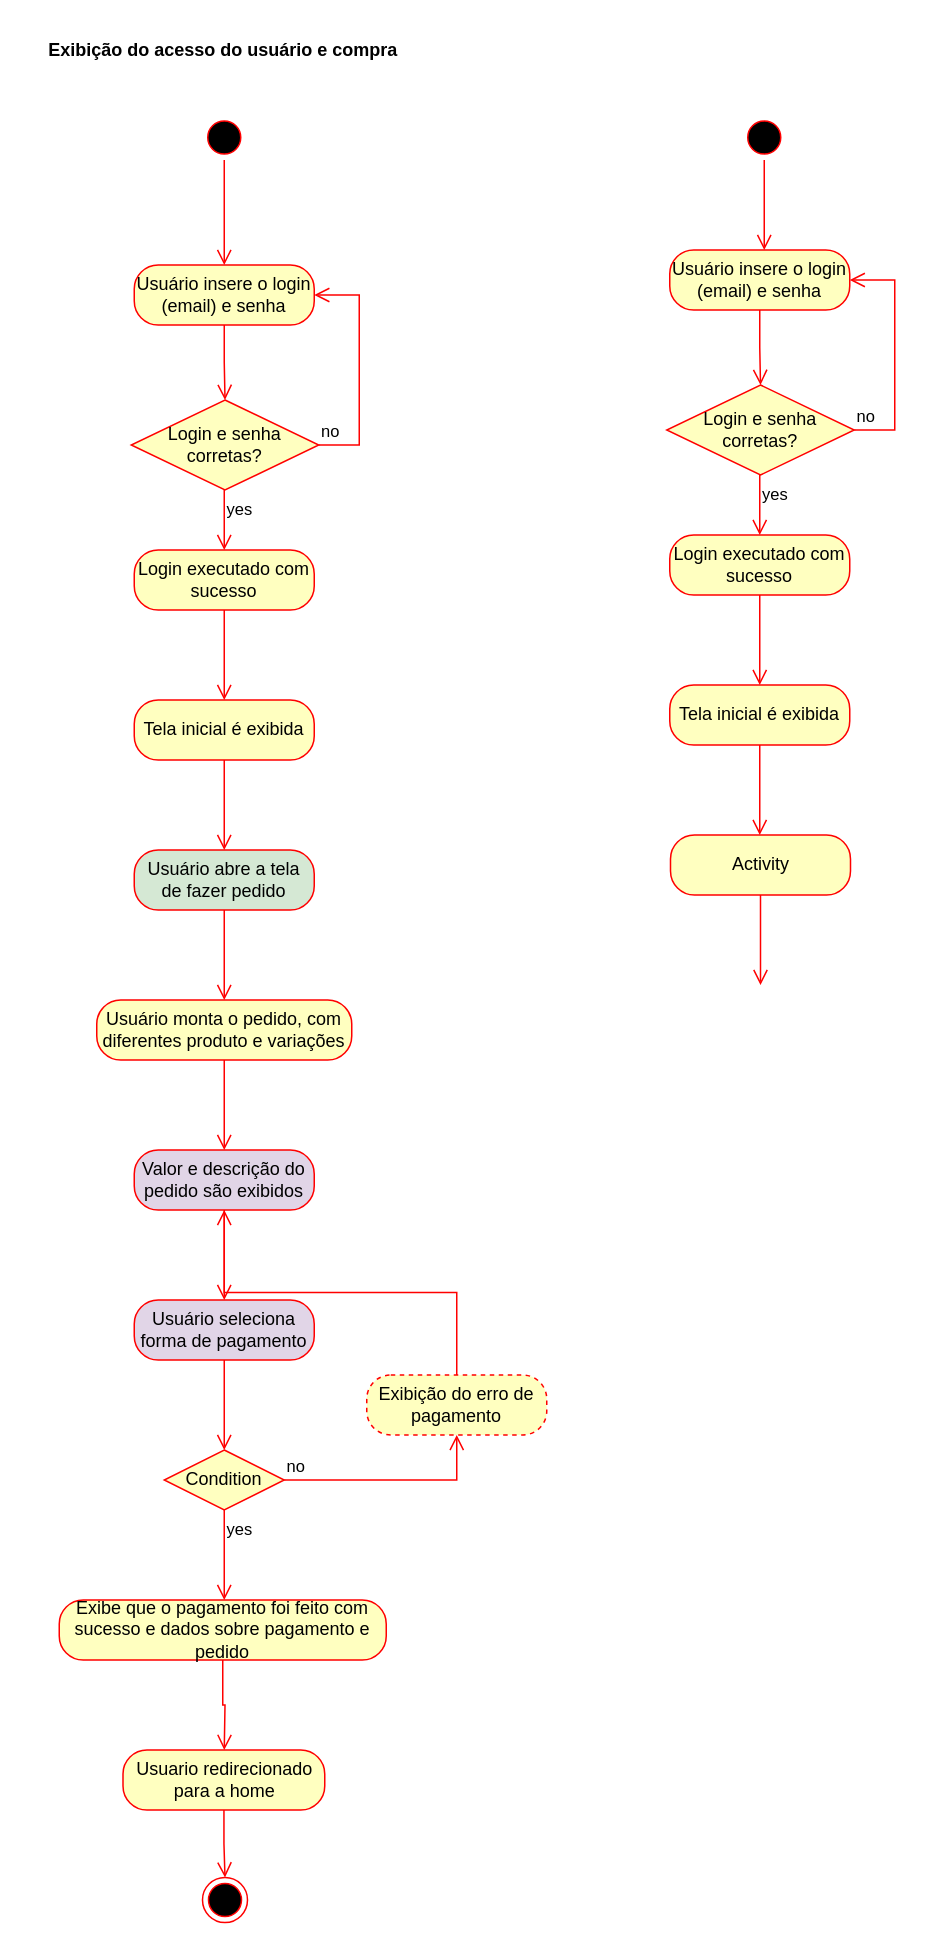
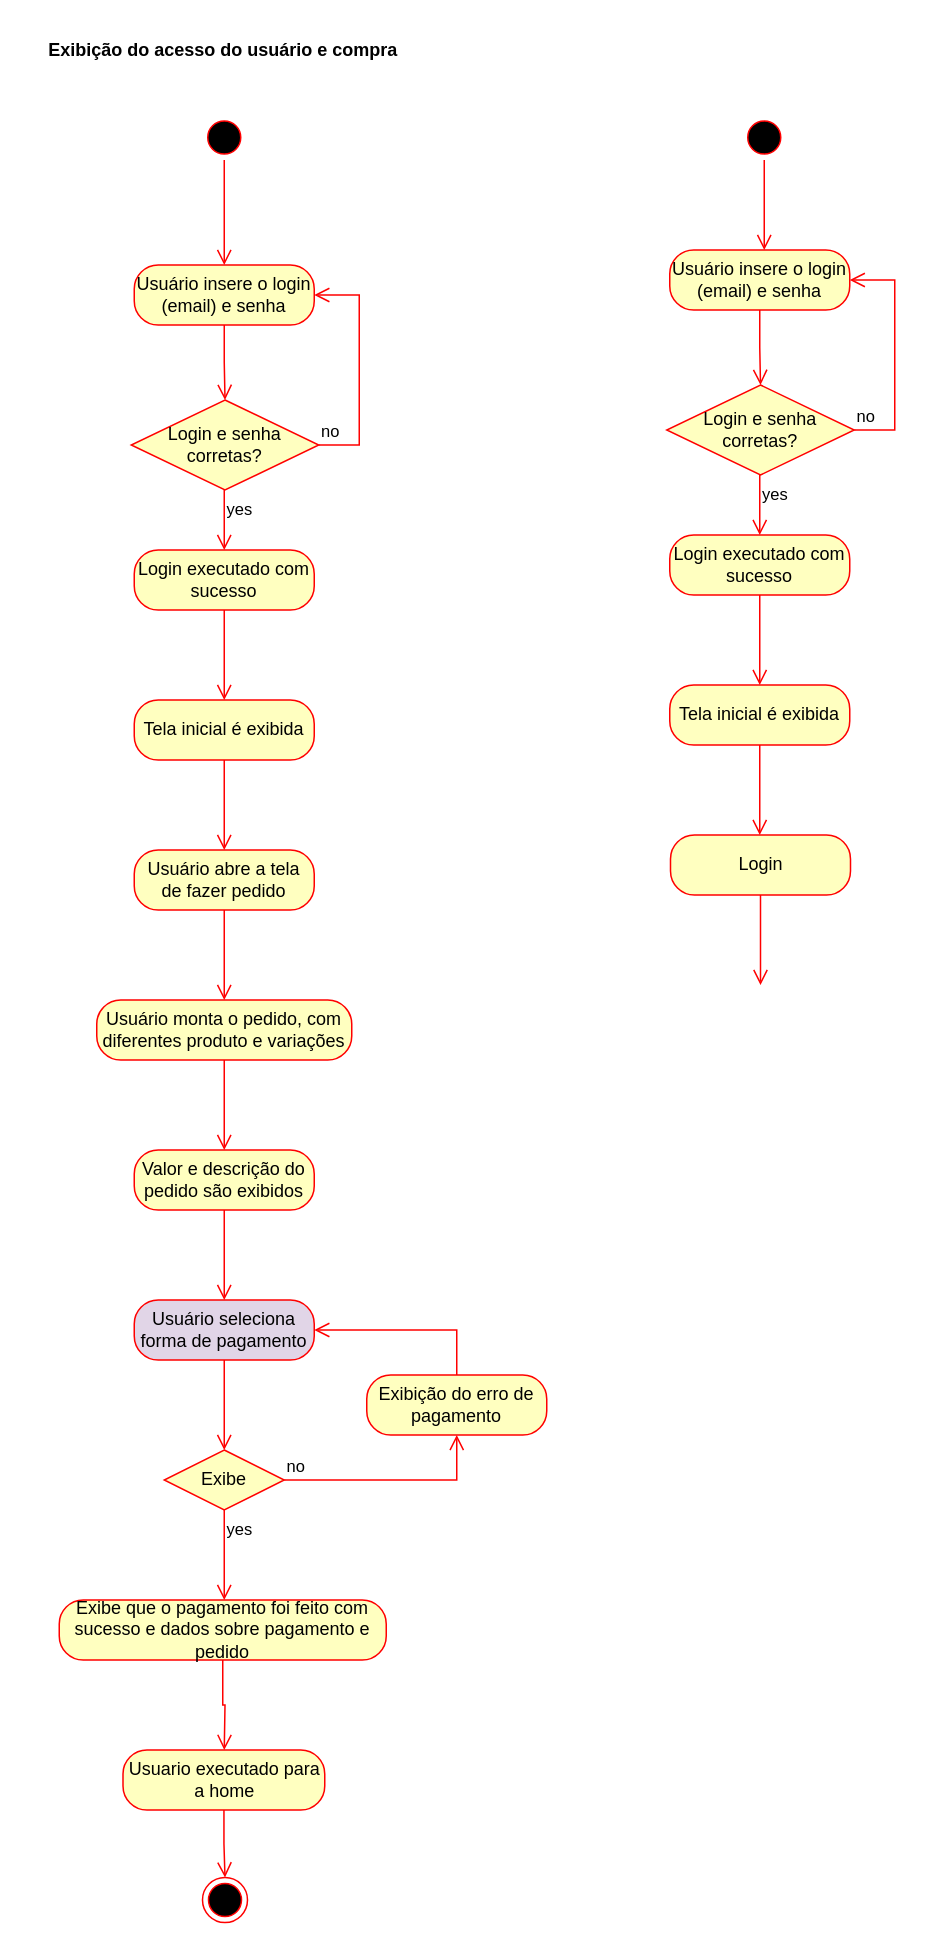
(761, 865) -> (761, 865)
(224, 880) -> (224, 880)
(224, 1180) -> (224, 1180)
(363, 1292) -> (389, 1330)
(457, 1405) -> (457, 1405)
(224, 1480) -> (224, 1480)
(225, 1780) -> (225, 1780)
